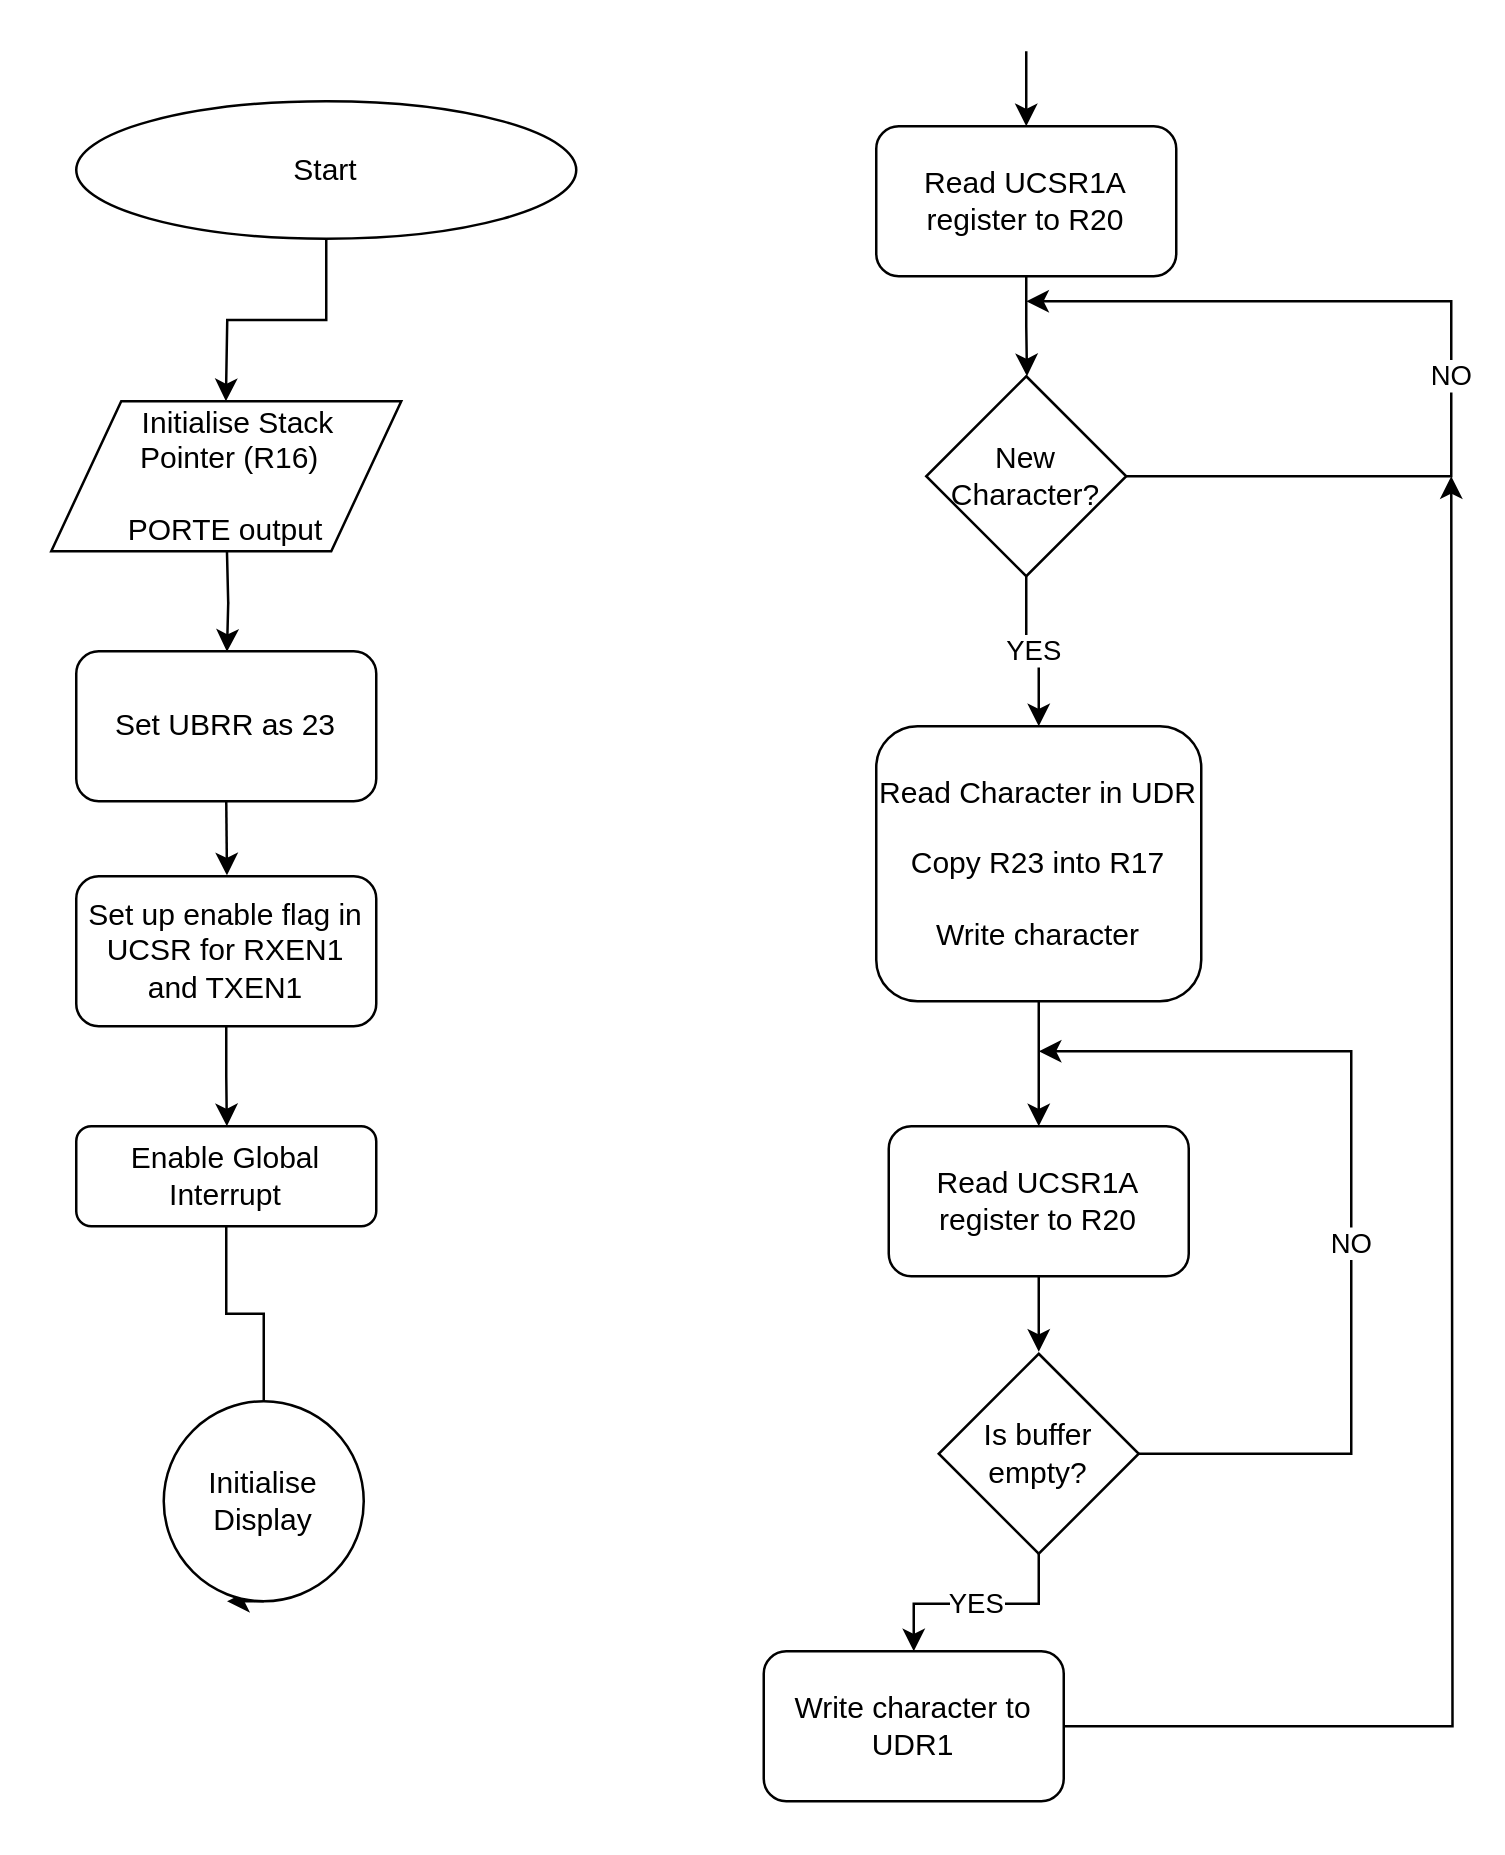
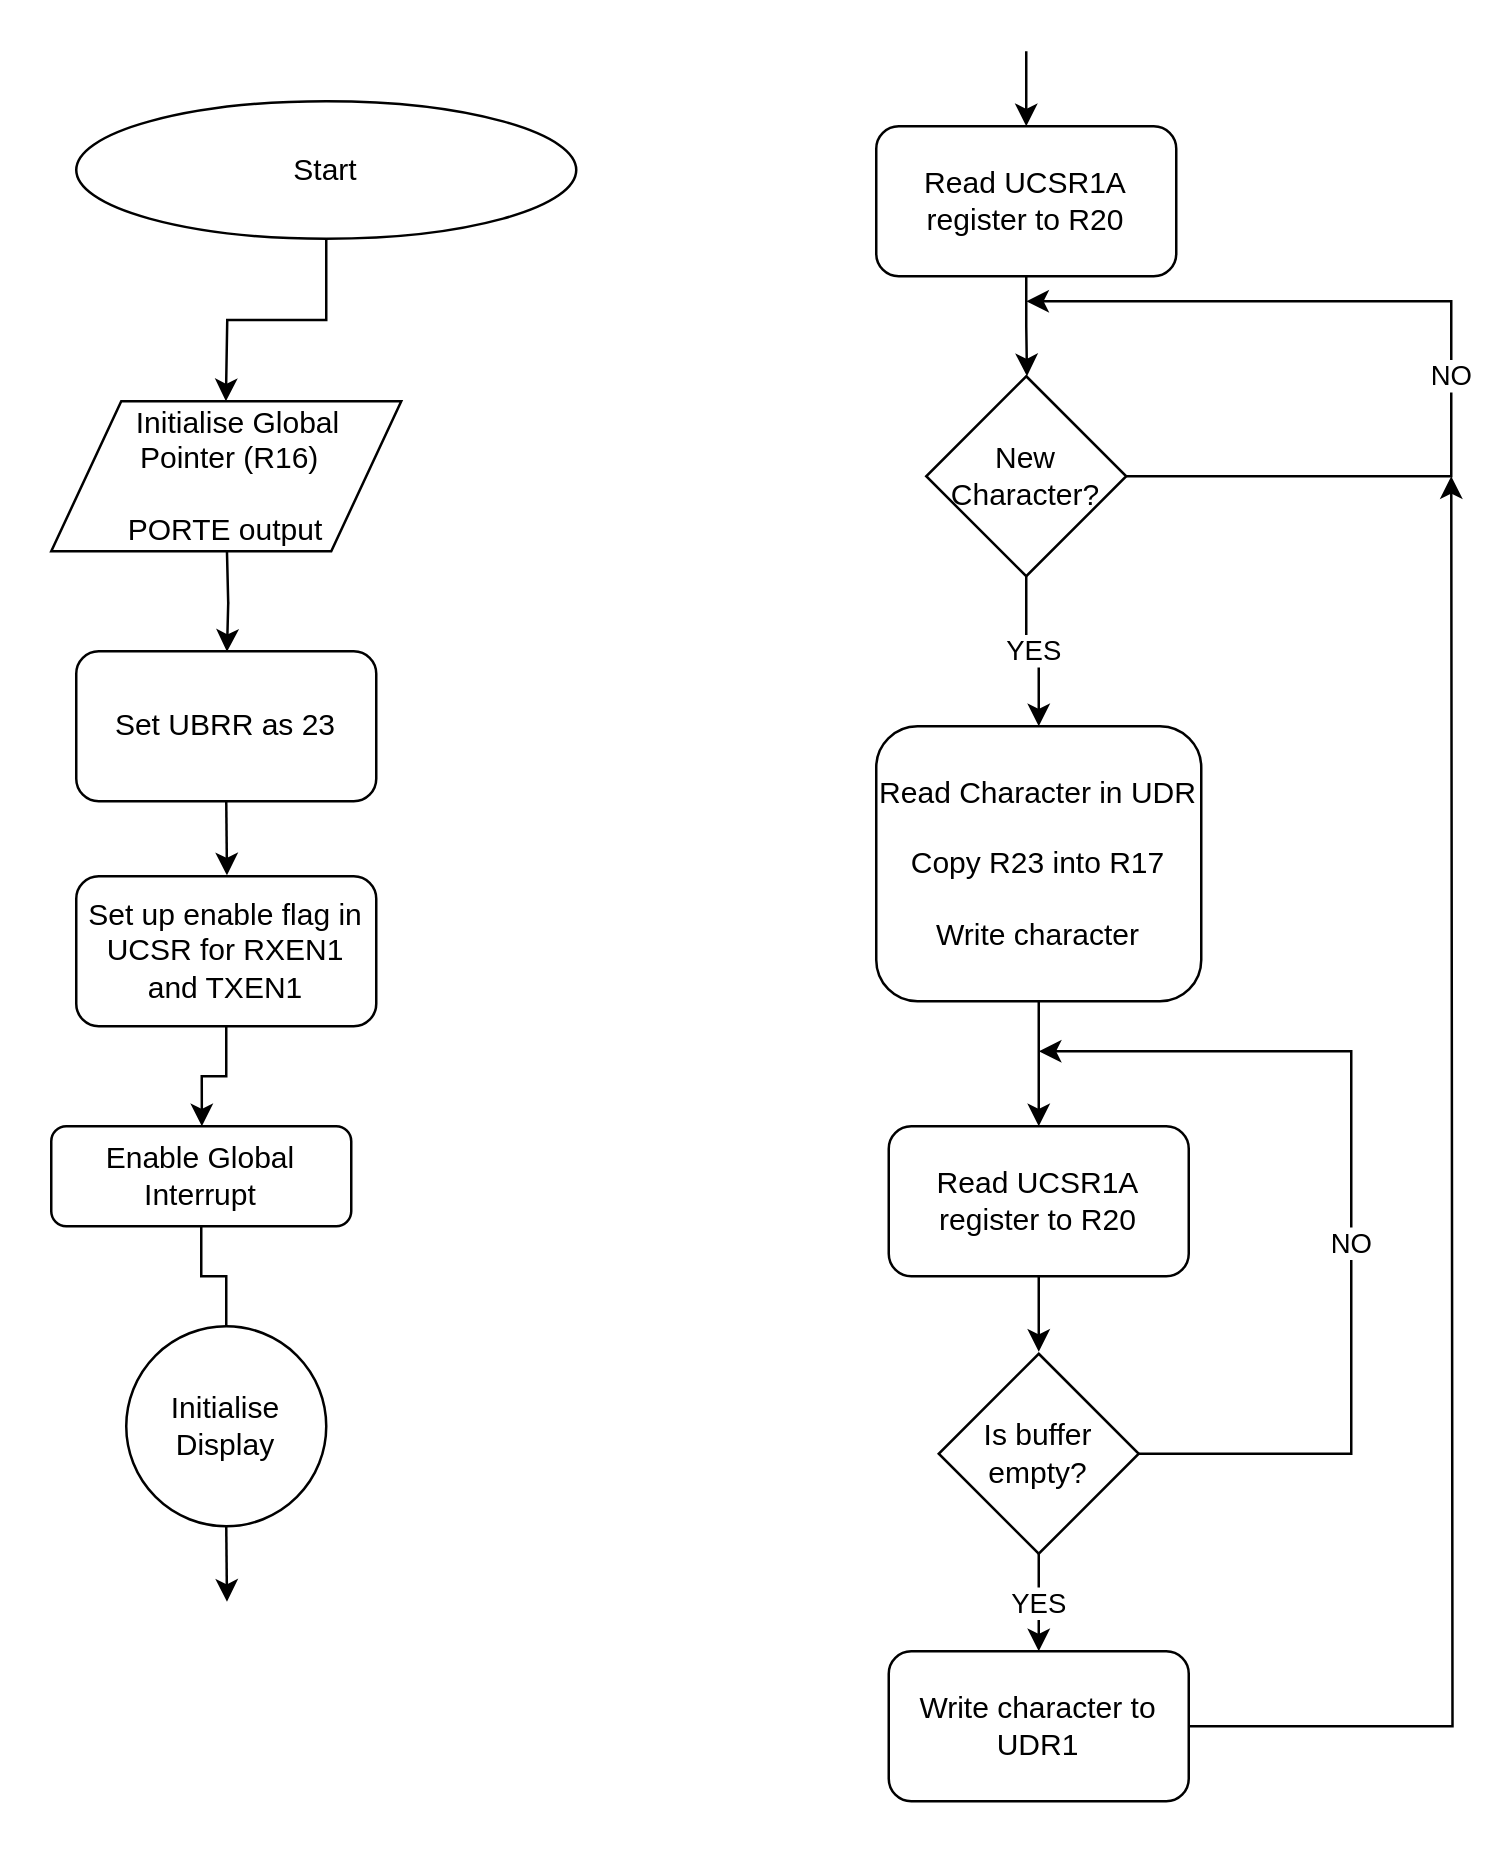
(226, 476) -> (226, 476)
(226, 1176) -> (201, 1176)
(264, 1501) -> (226, 1426)
(914, 1726) -> (1039, 1726)
